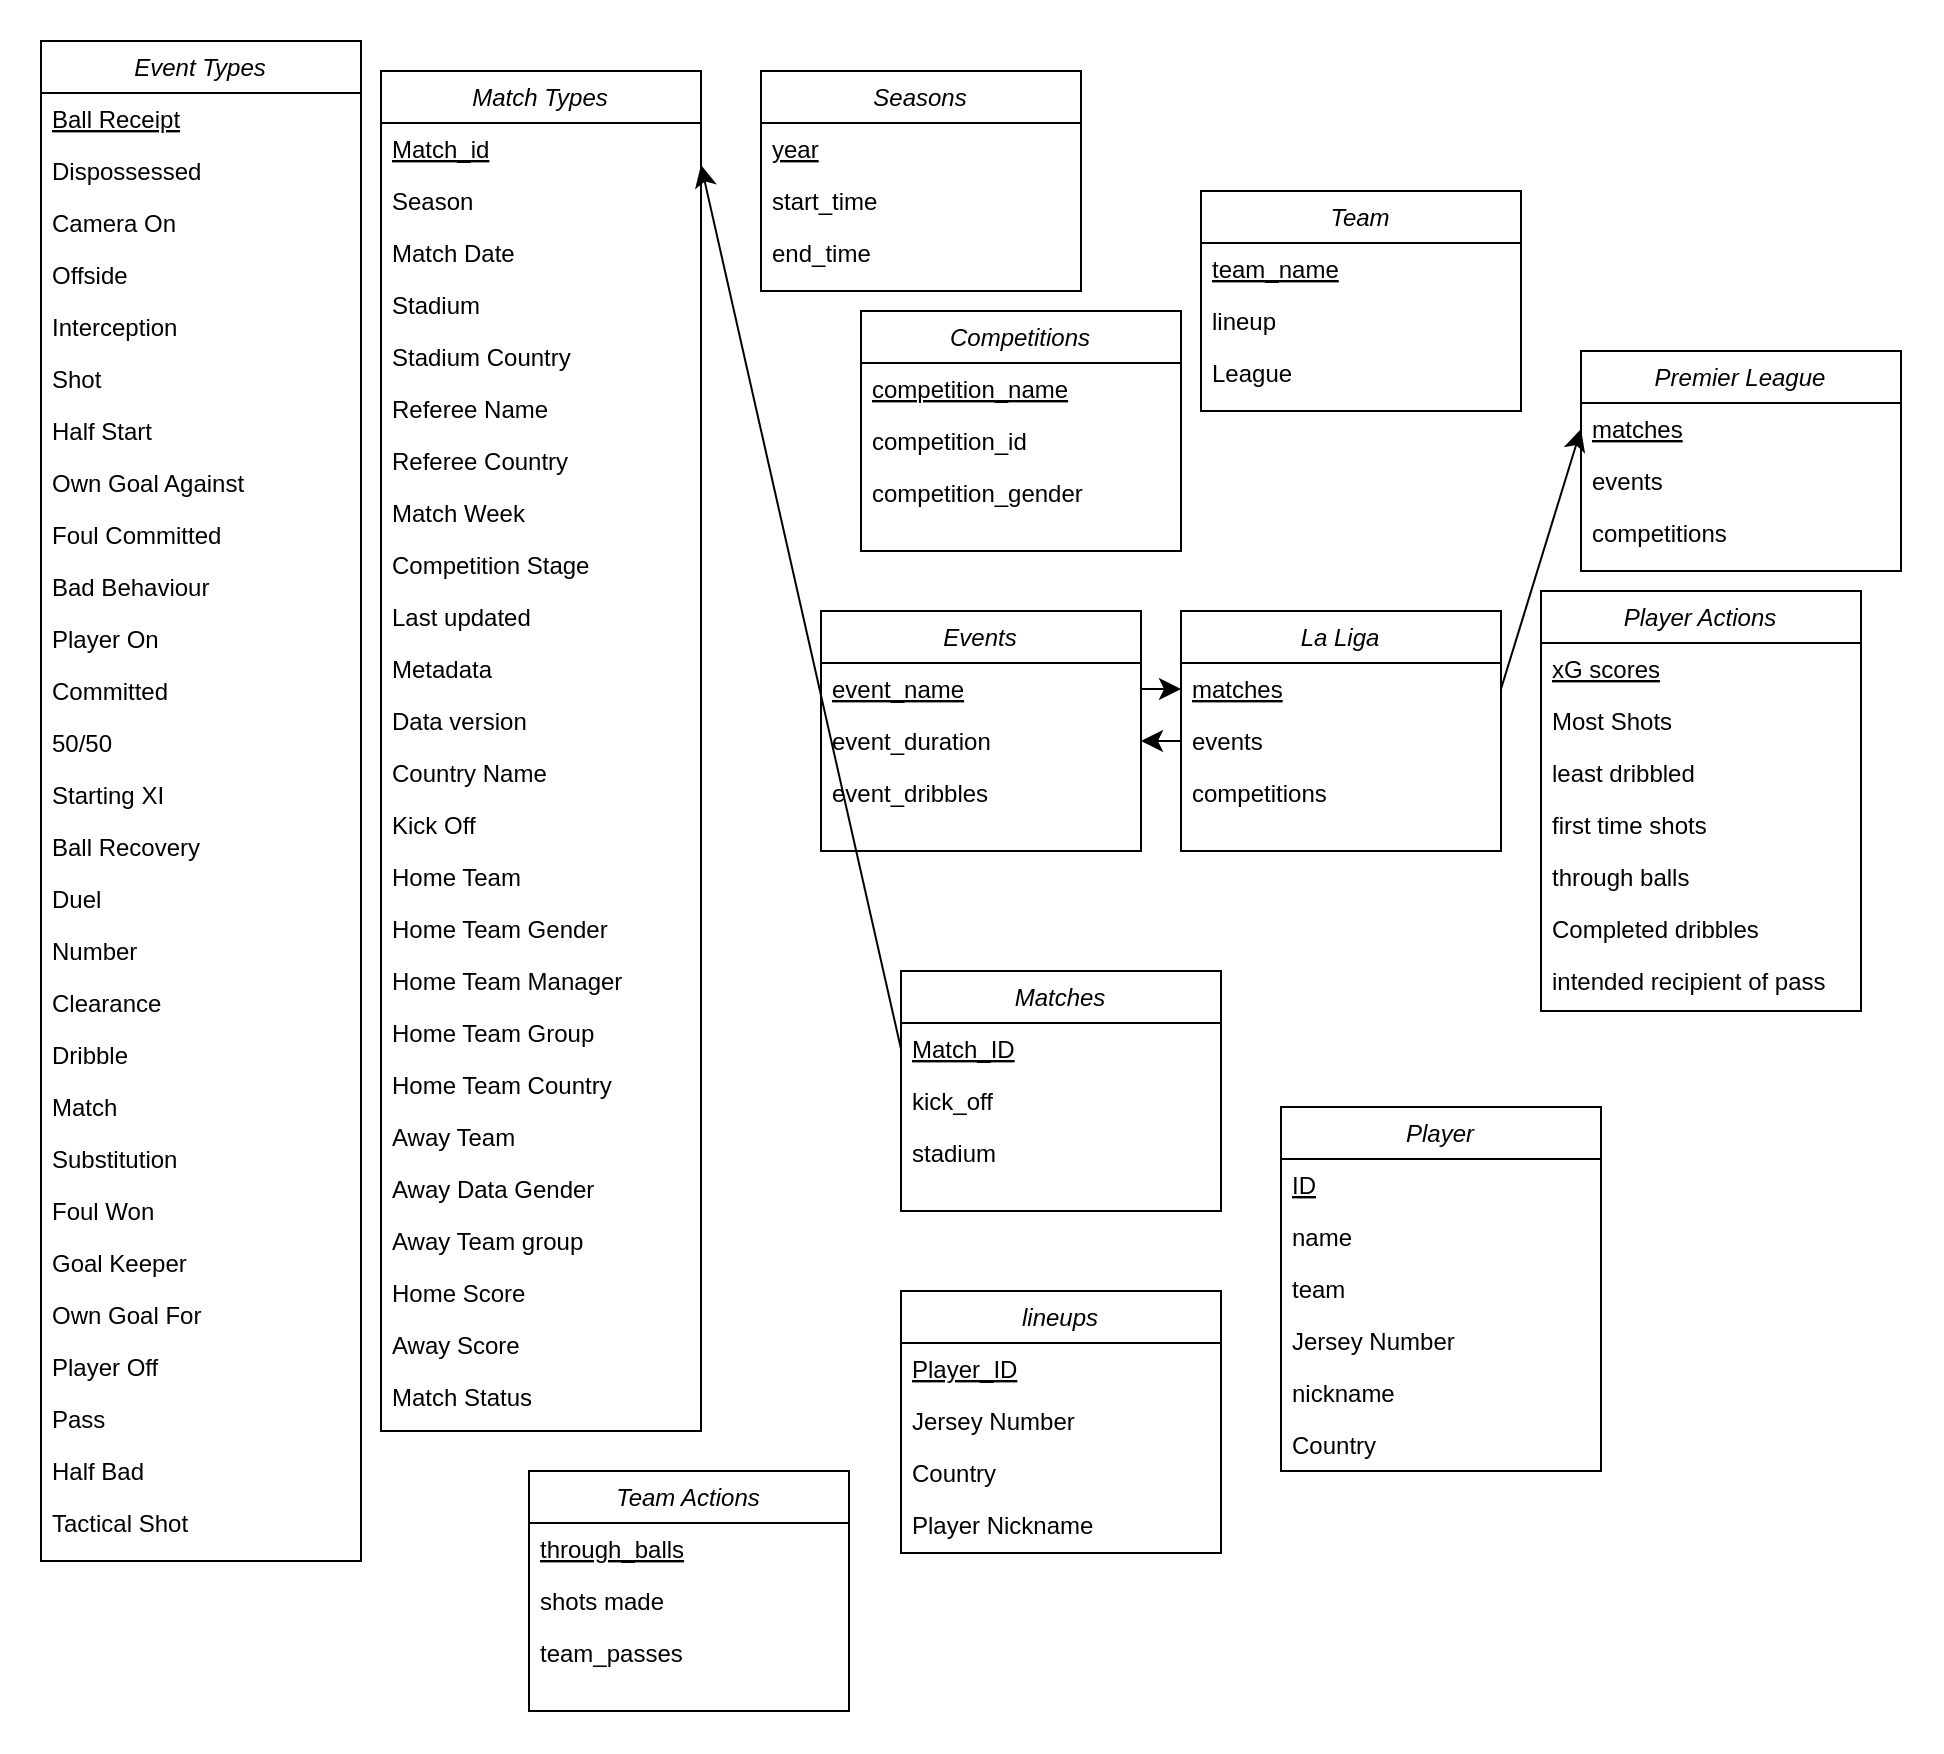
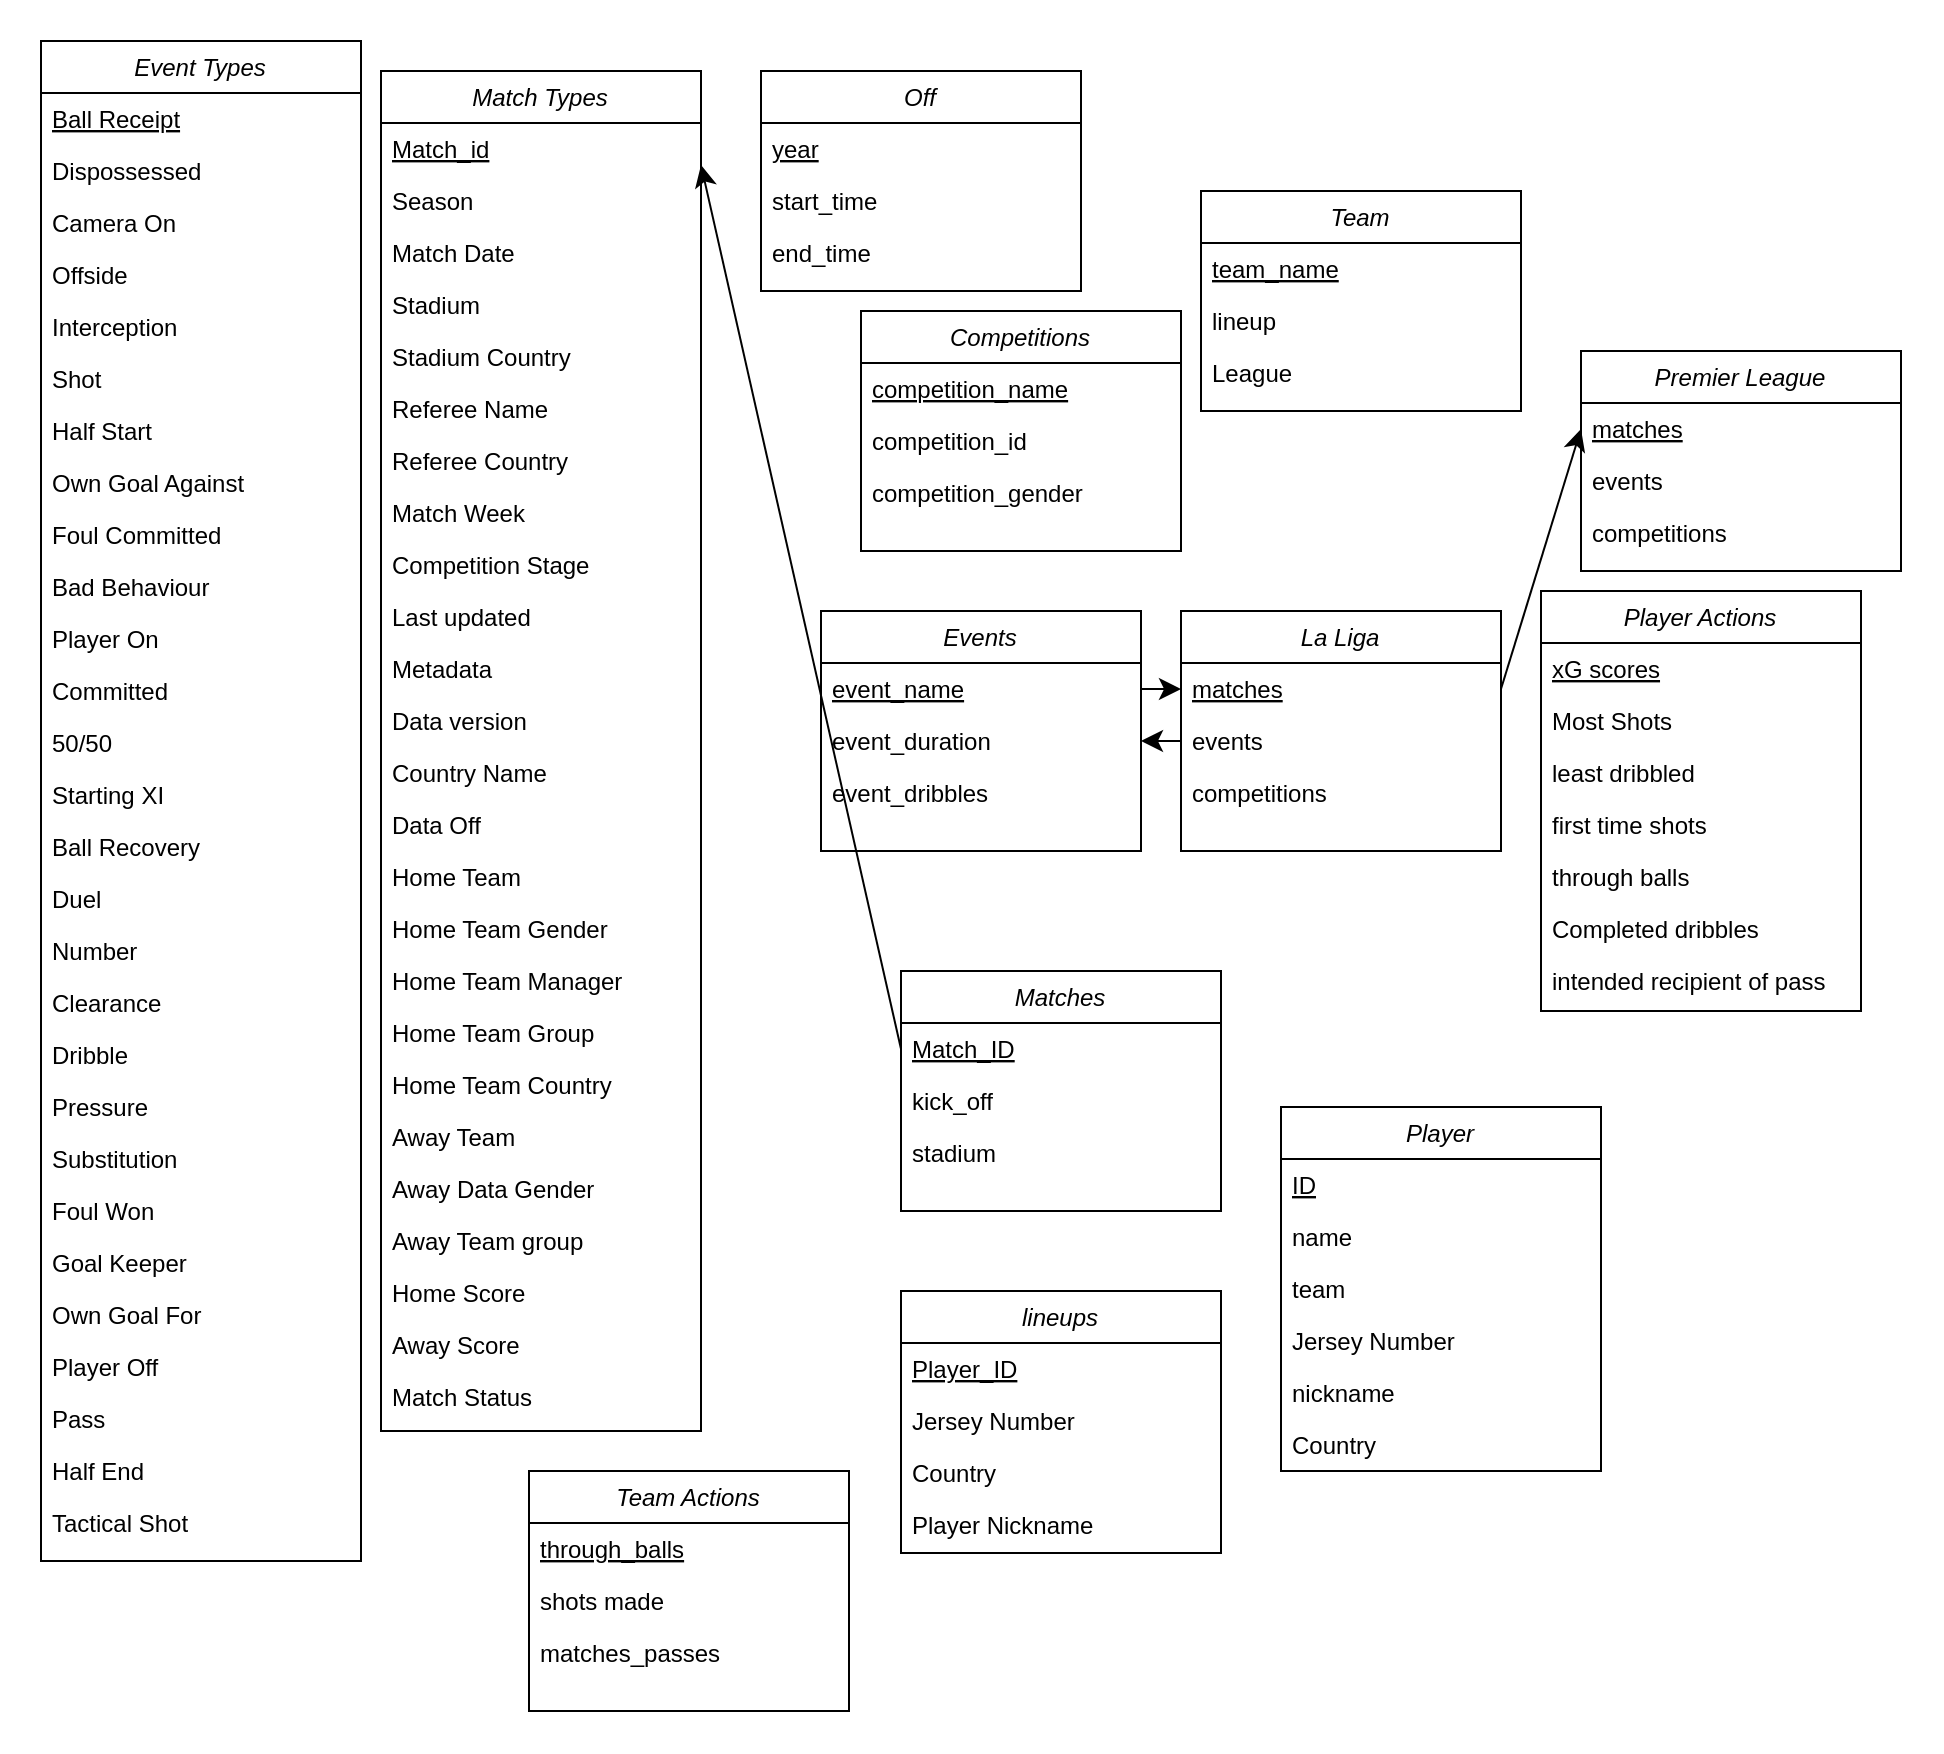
(920, 98) -> (920, 98)
(440, 826) -> (443, 826)
(86, 1108) -> (106, 1108)
(100, 1472) -> (100, 1472)
(614, 1654) -> (634, 1654)
